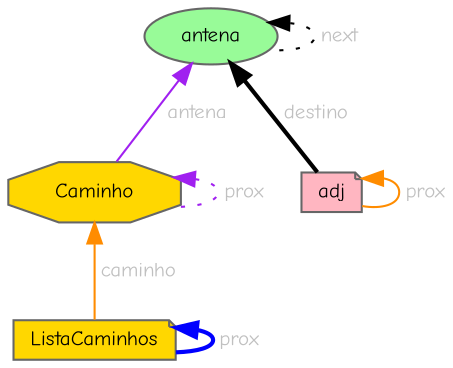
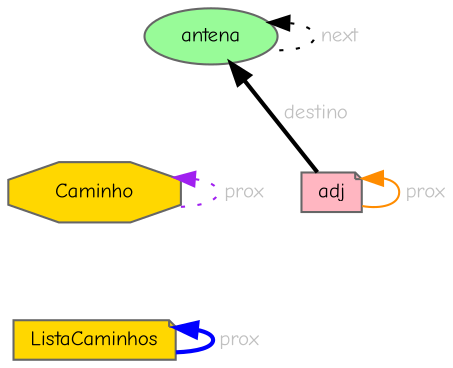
(148, 121) -> none
(95, 282) -> none
